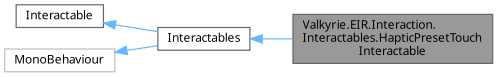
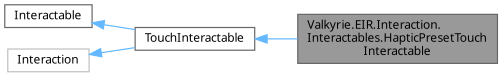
(204, 39) -> (195, 39)
(60, 60) -> (48, 60)
